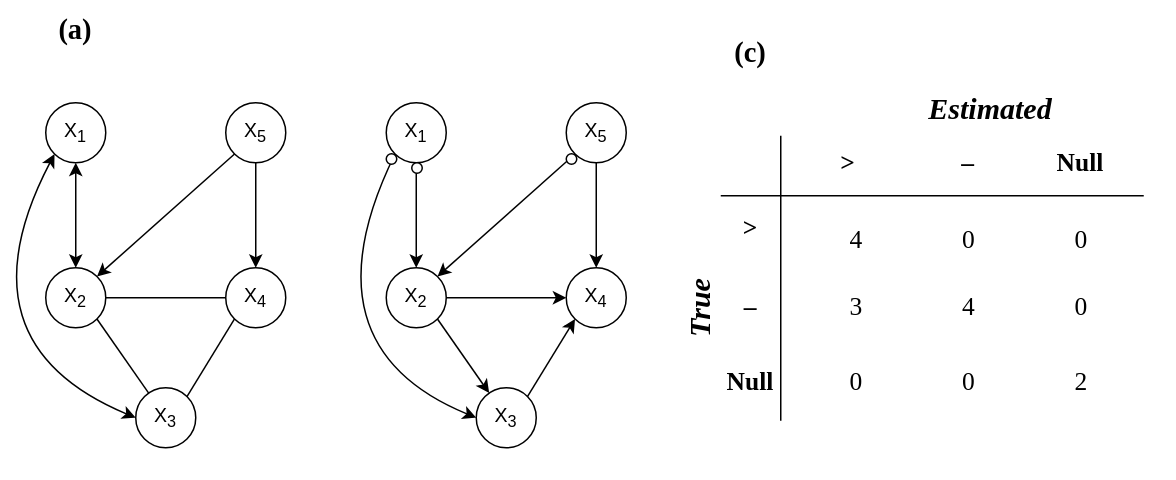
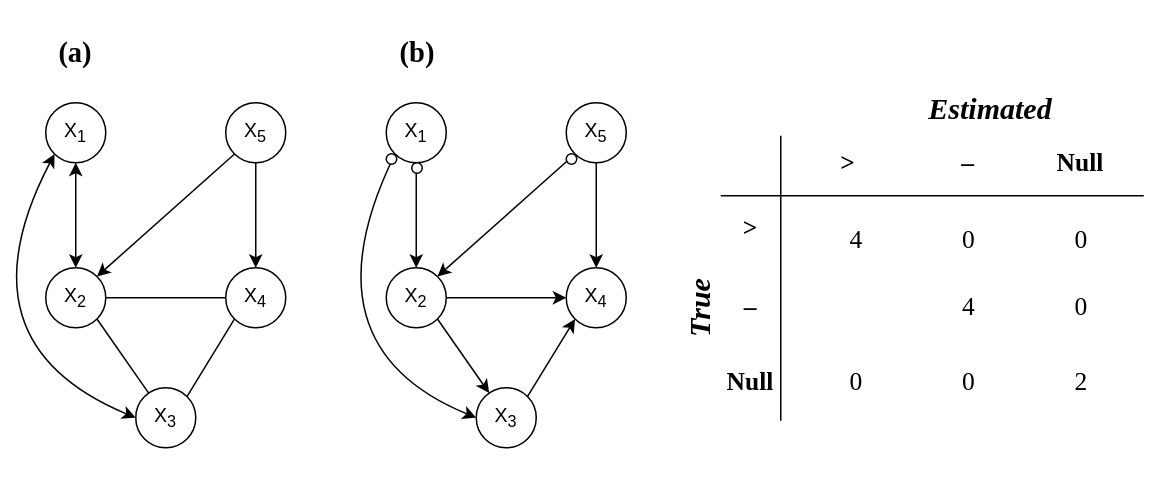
(76, 31) -> (76, 53)
none -> (417, 53)
(751, 53) -> none
(856, 308) -> none
